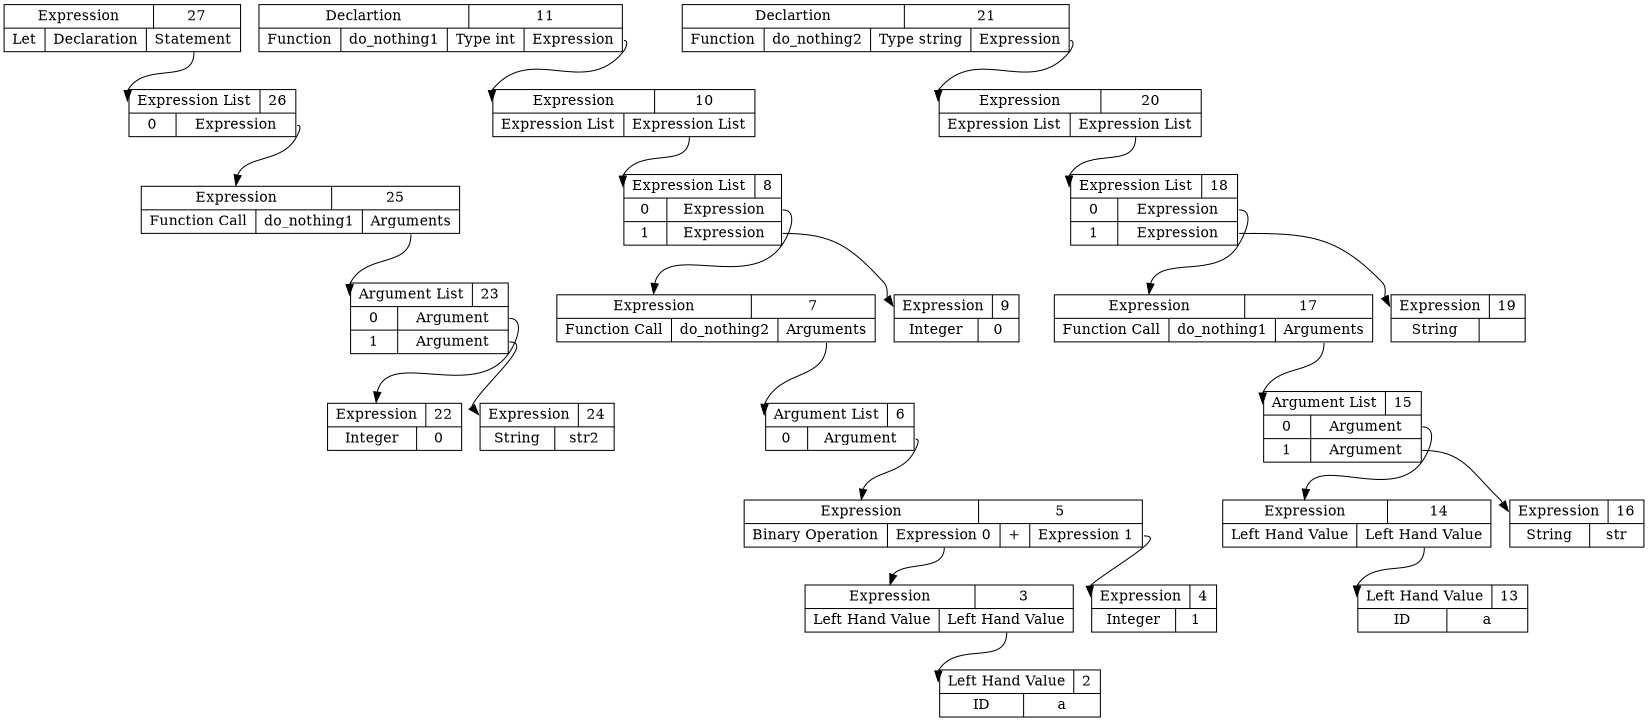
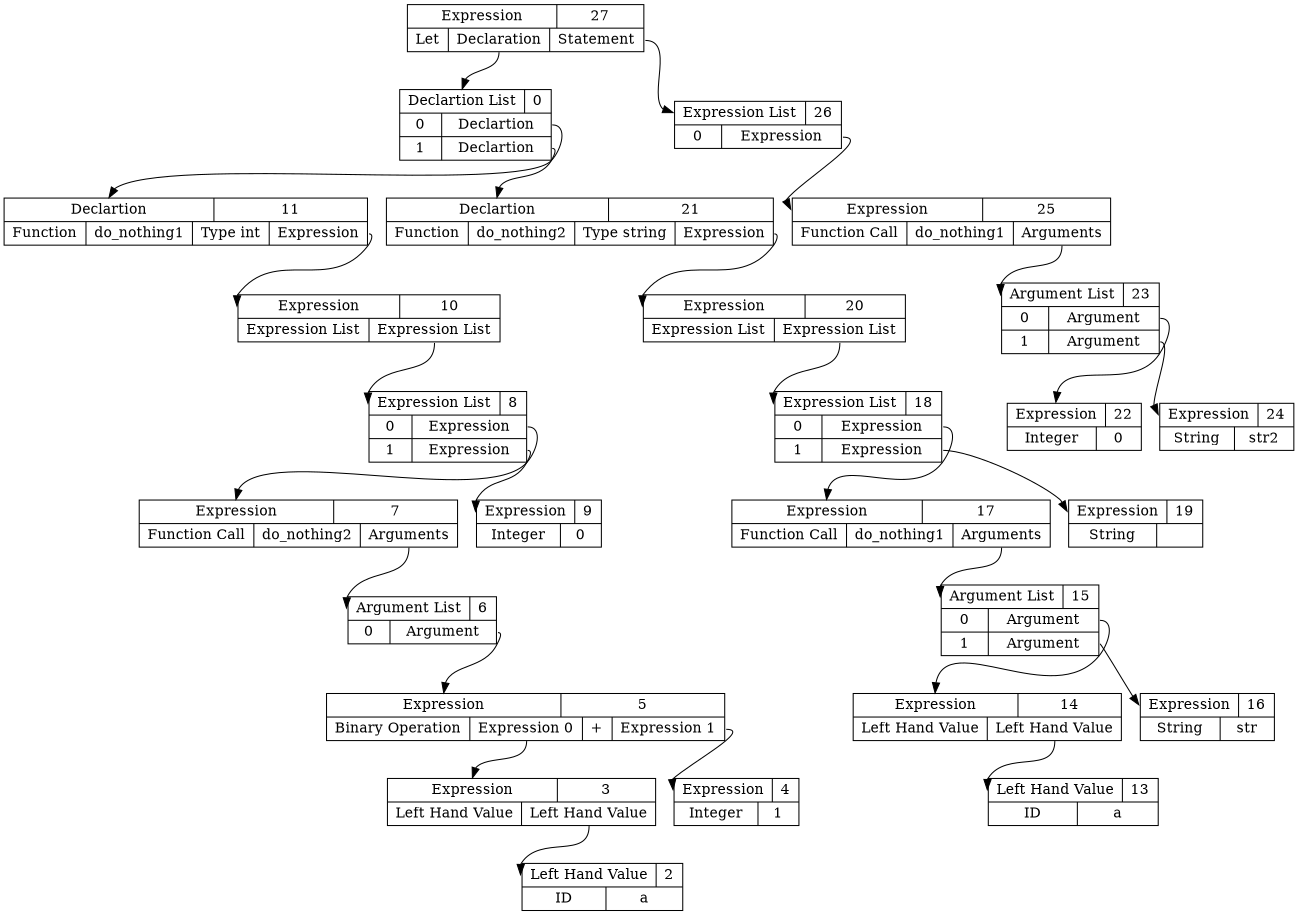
none -> (475, 125)
